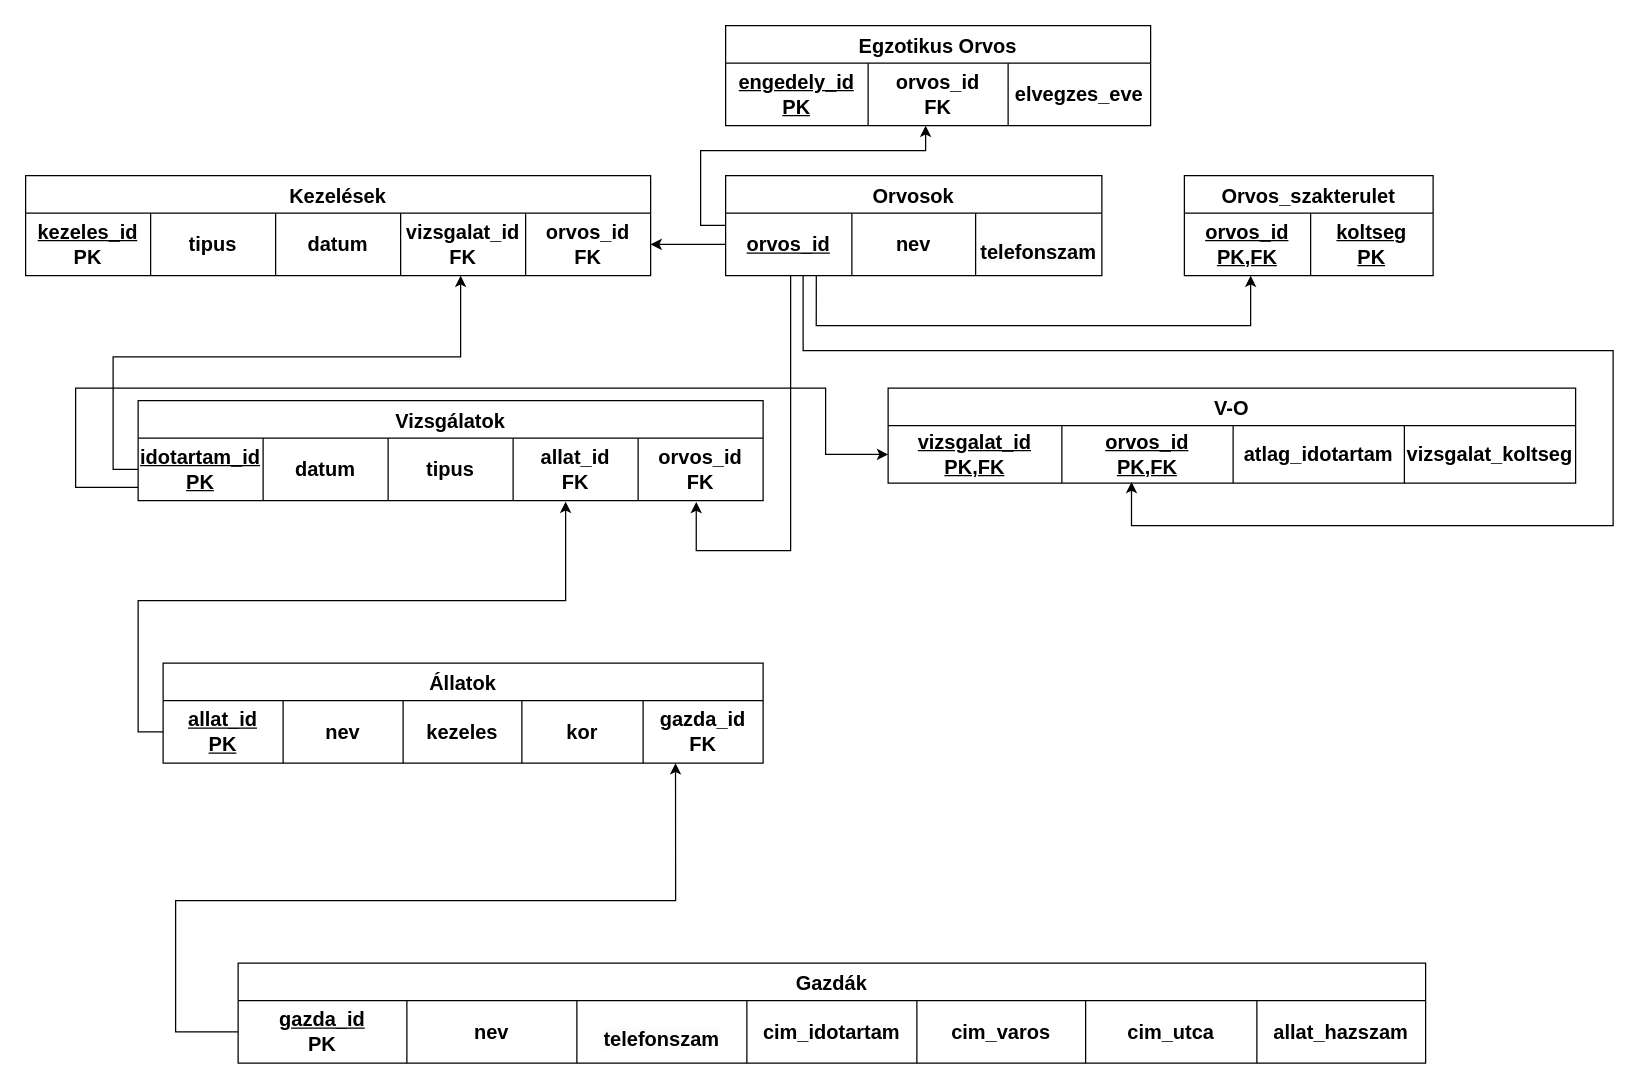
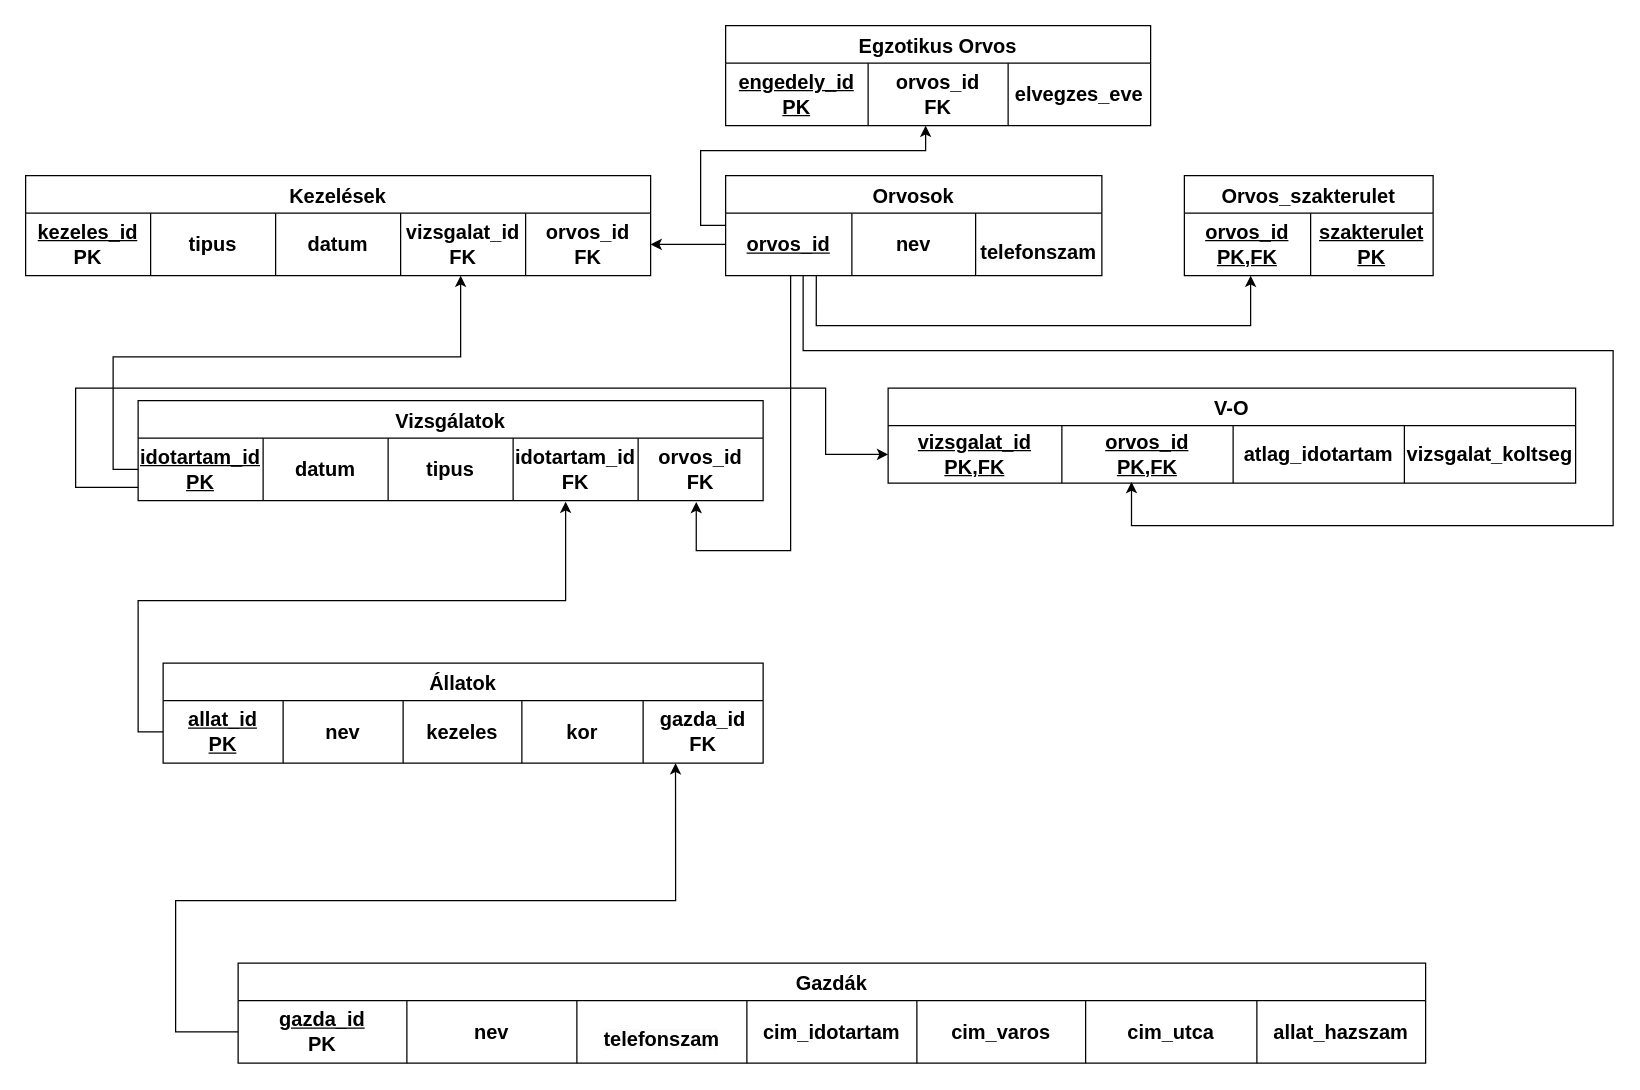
(1372, 244) -> (1372, 244)
(576, 469) -> (576, 469)
